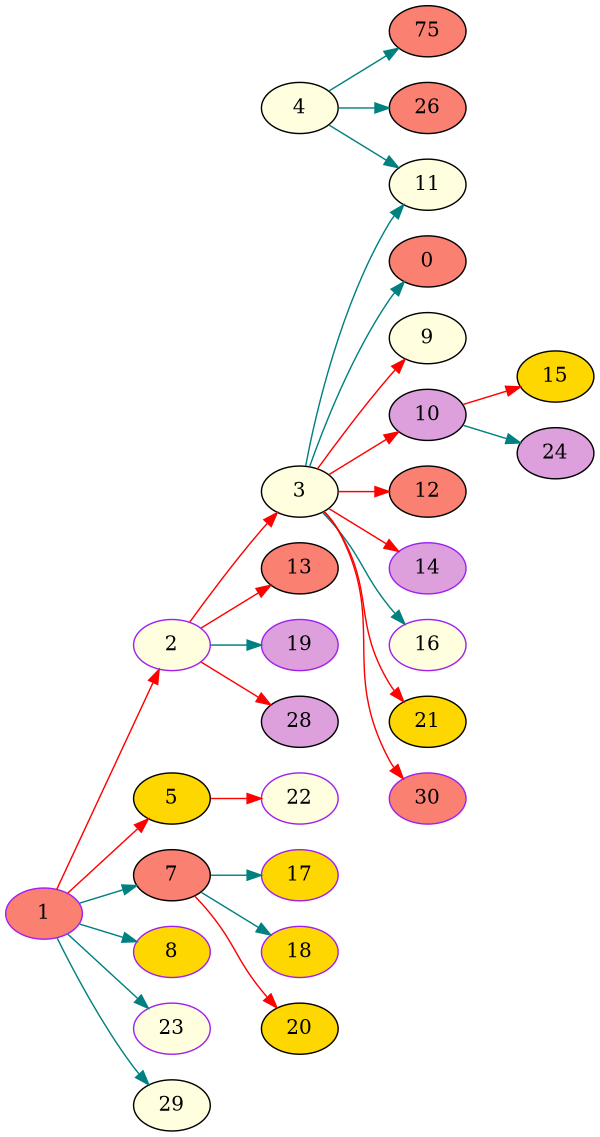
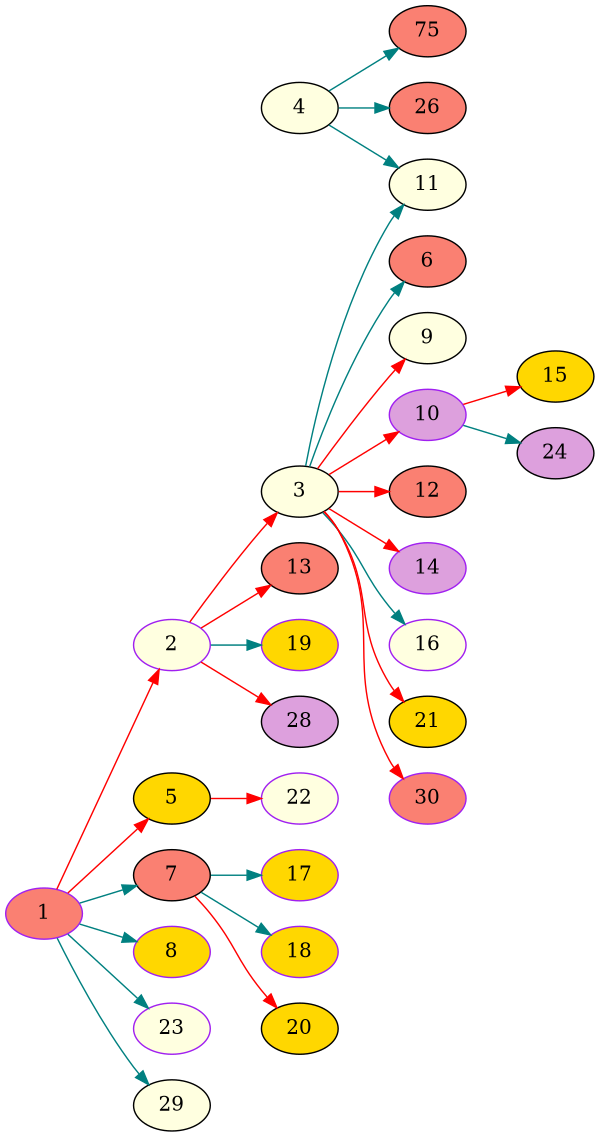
(428, 261) -> (428, 261)
(428, 415) -> (428, 415)
(300, 645) -> (300, 645)
